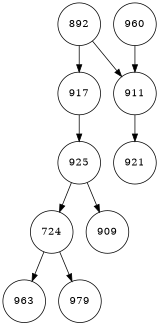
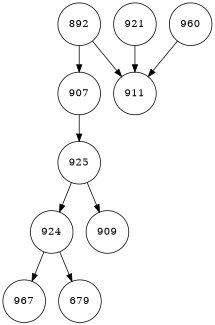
(79, 93) -> (79, 93)
(135, 124) -> (135, 55)
(52, 232) -> (52, 232)
(24, 301) -> (24, 301)
(80, 301) -> (80, 301)
